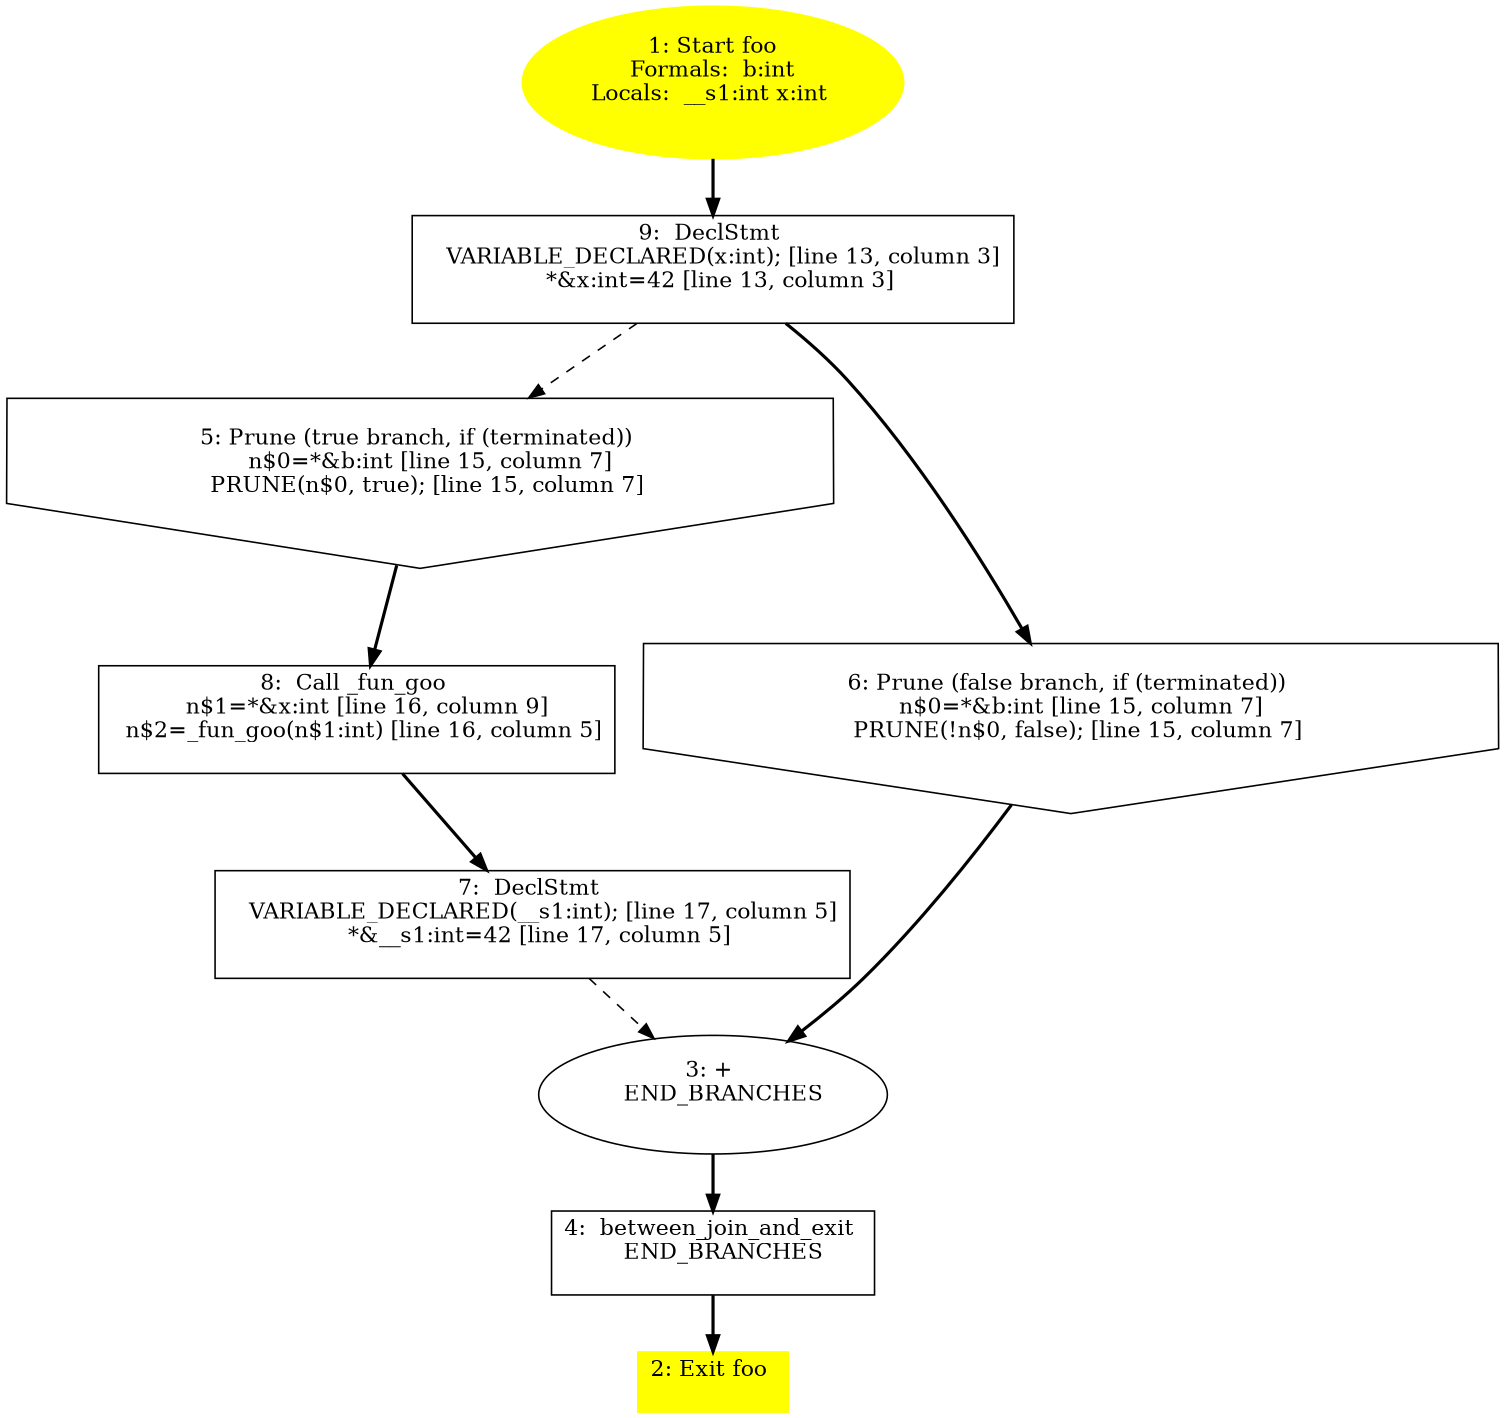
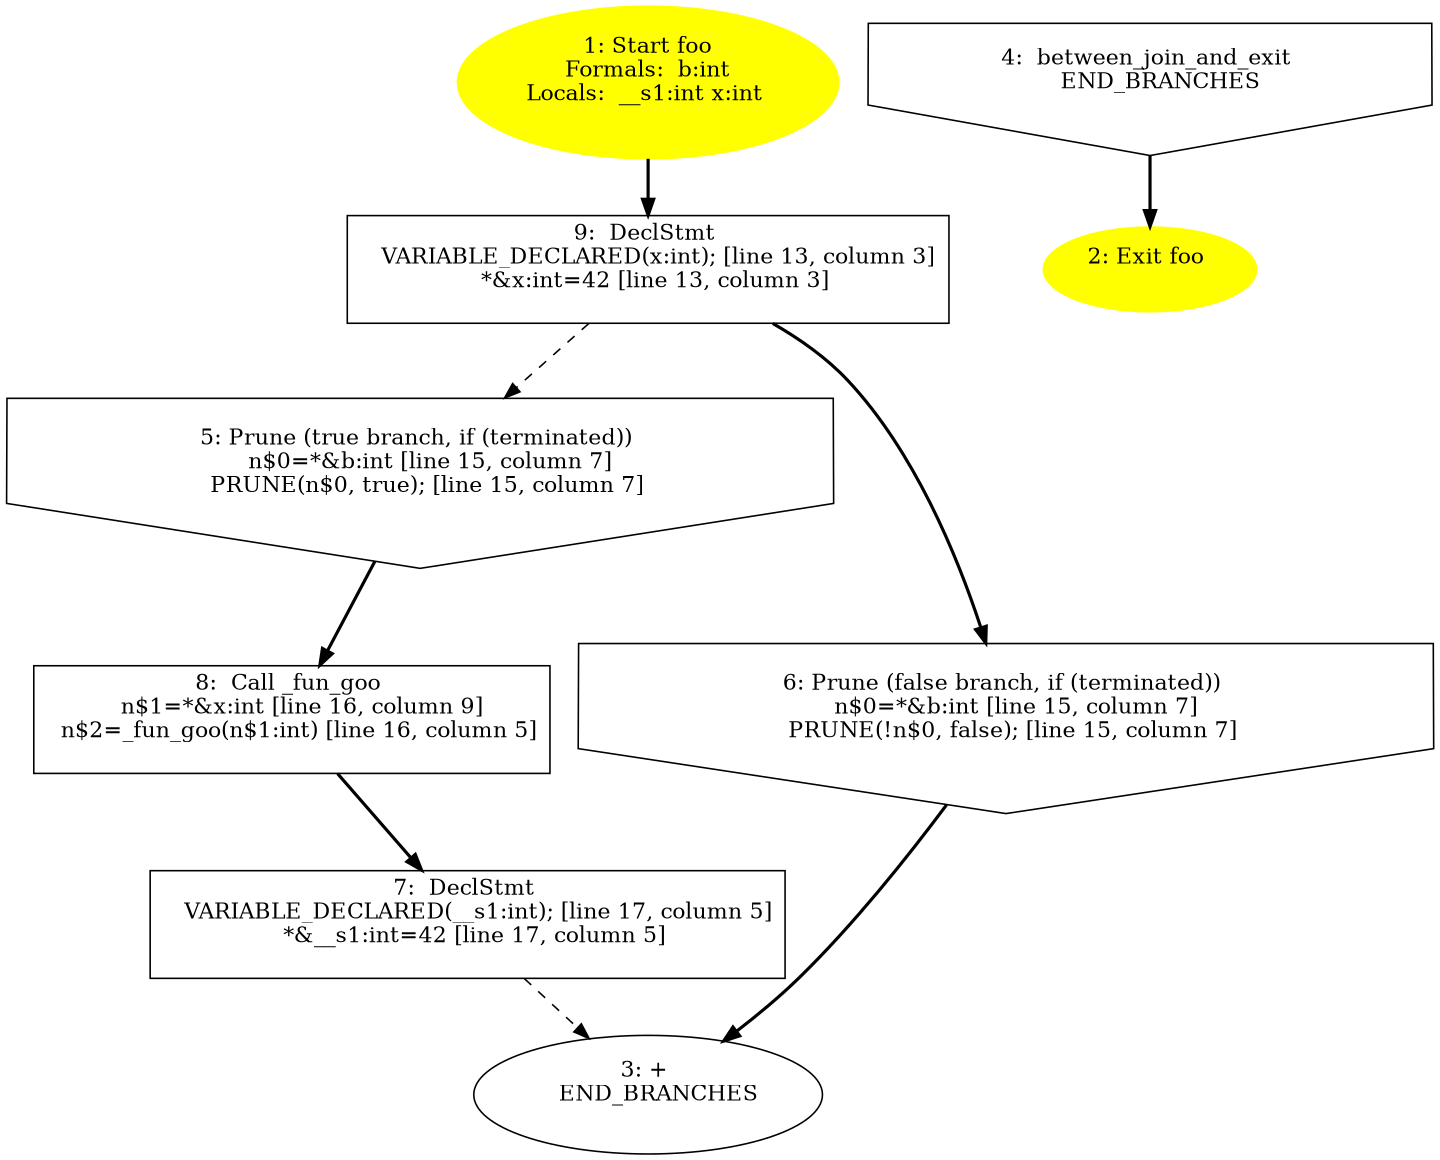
(713, 1174) -> none
(713, 1253) -> (1150, 82)
(713, 1382) -> (1150, 269)
